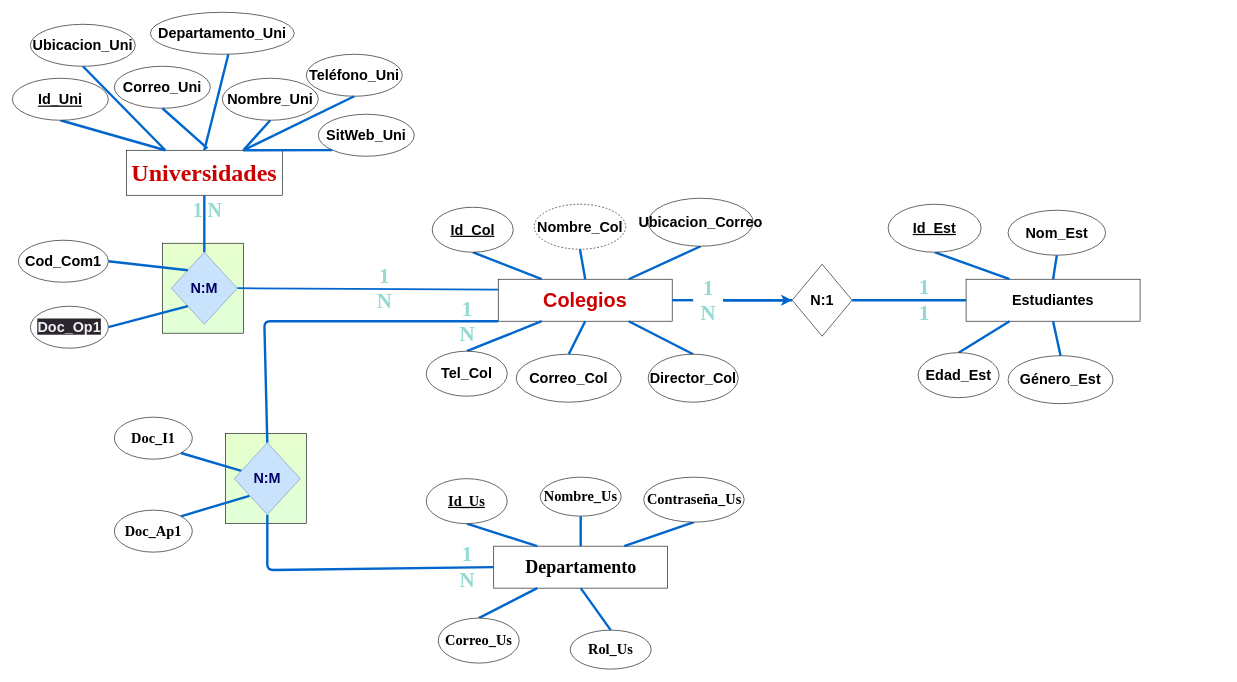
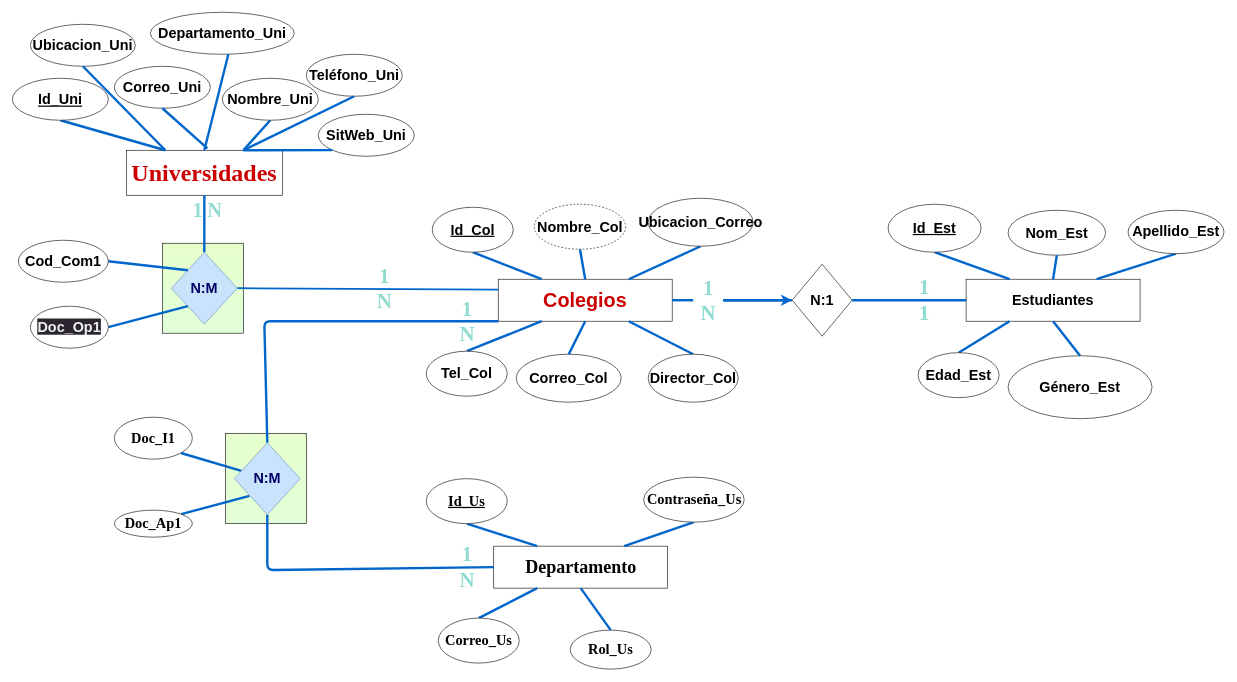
none -> (1176, 232)
none -> (1137, 266)
(1061, 380) -> (1080, 387)
(581, 497) -> none
(153, 531) -> (153, 524)
(581, 531) -> none
